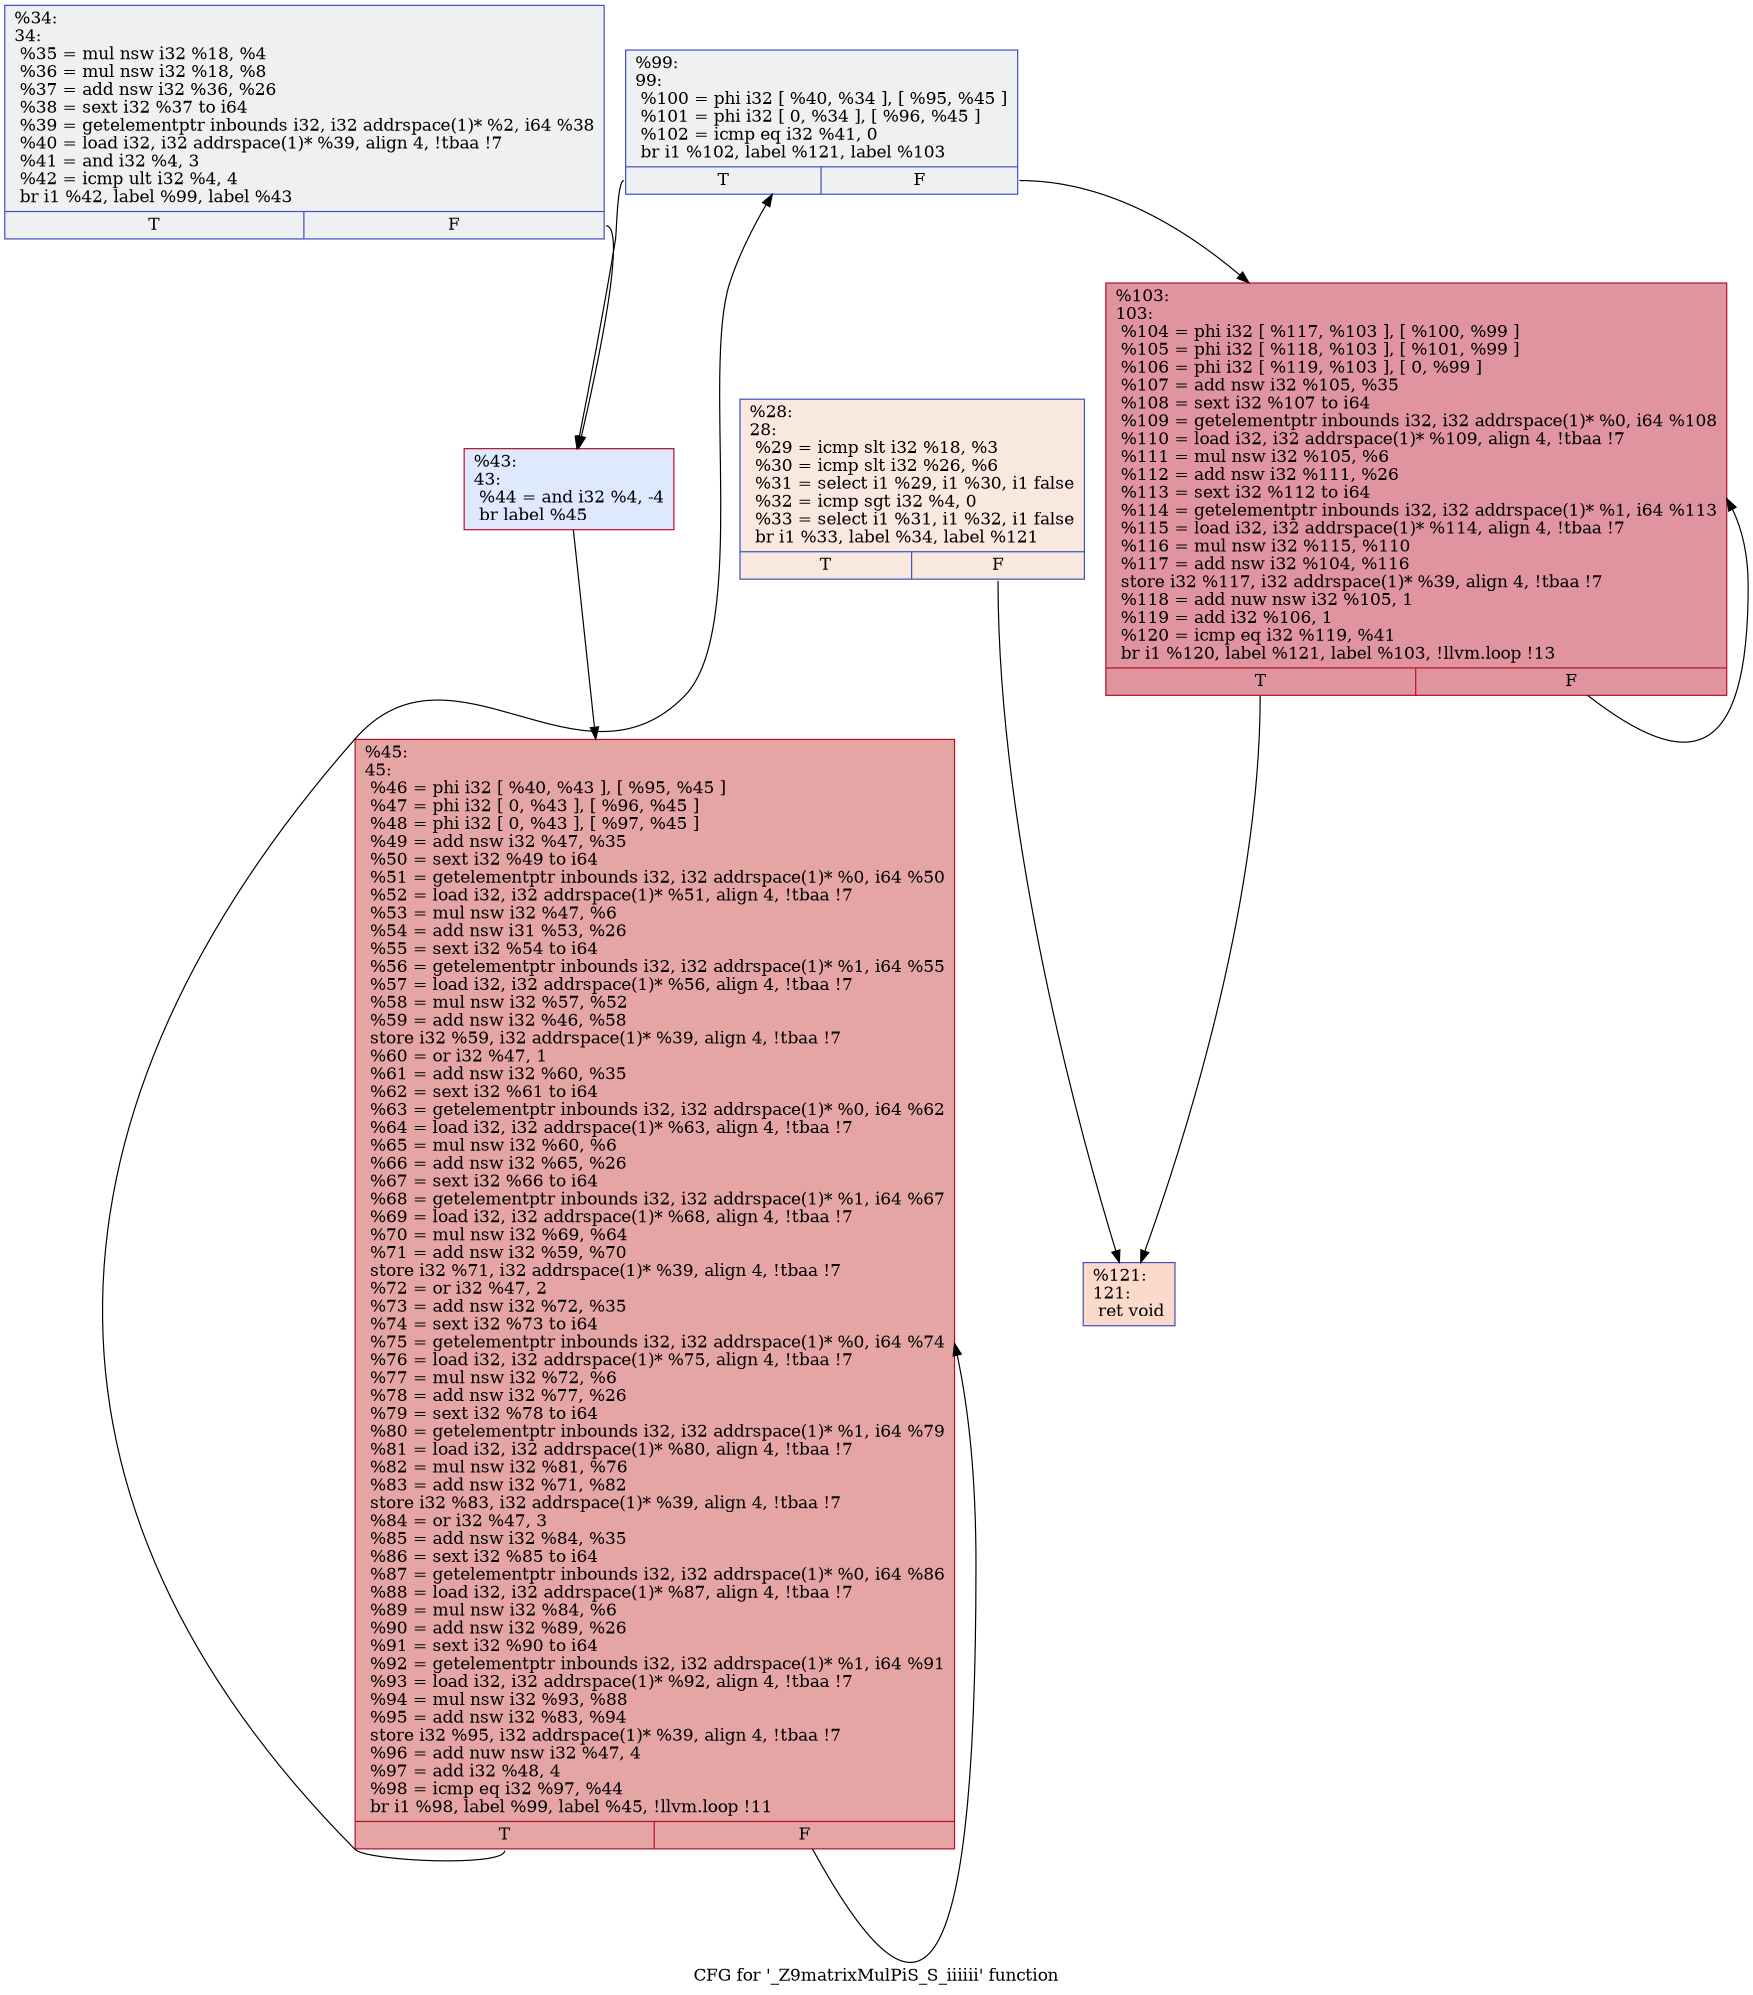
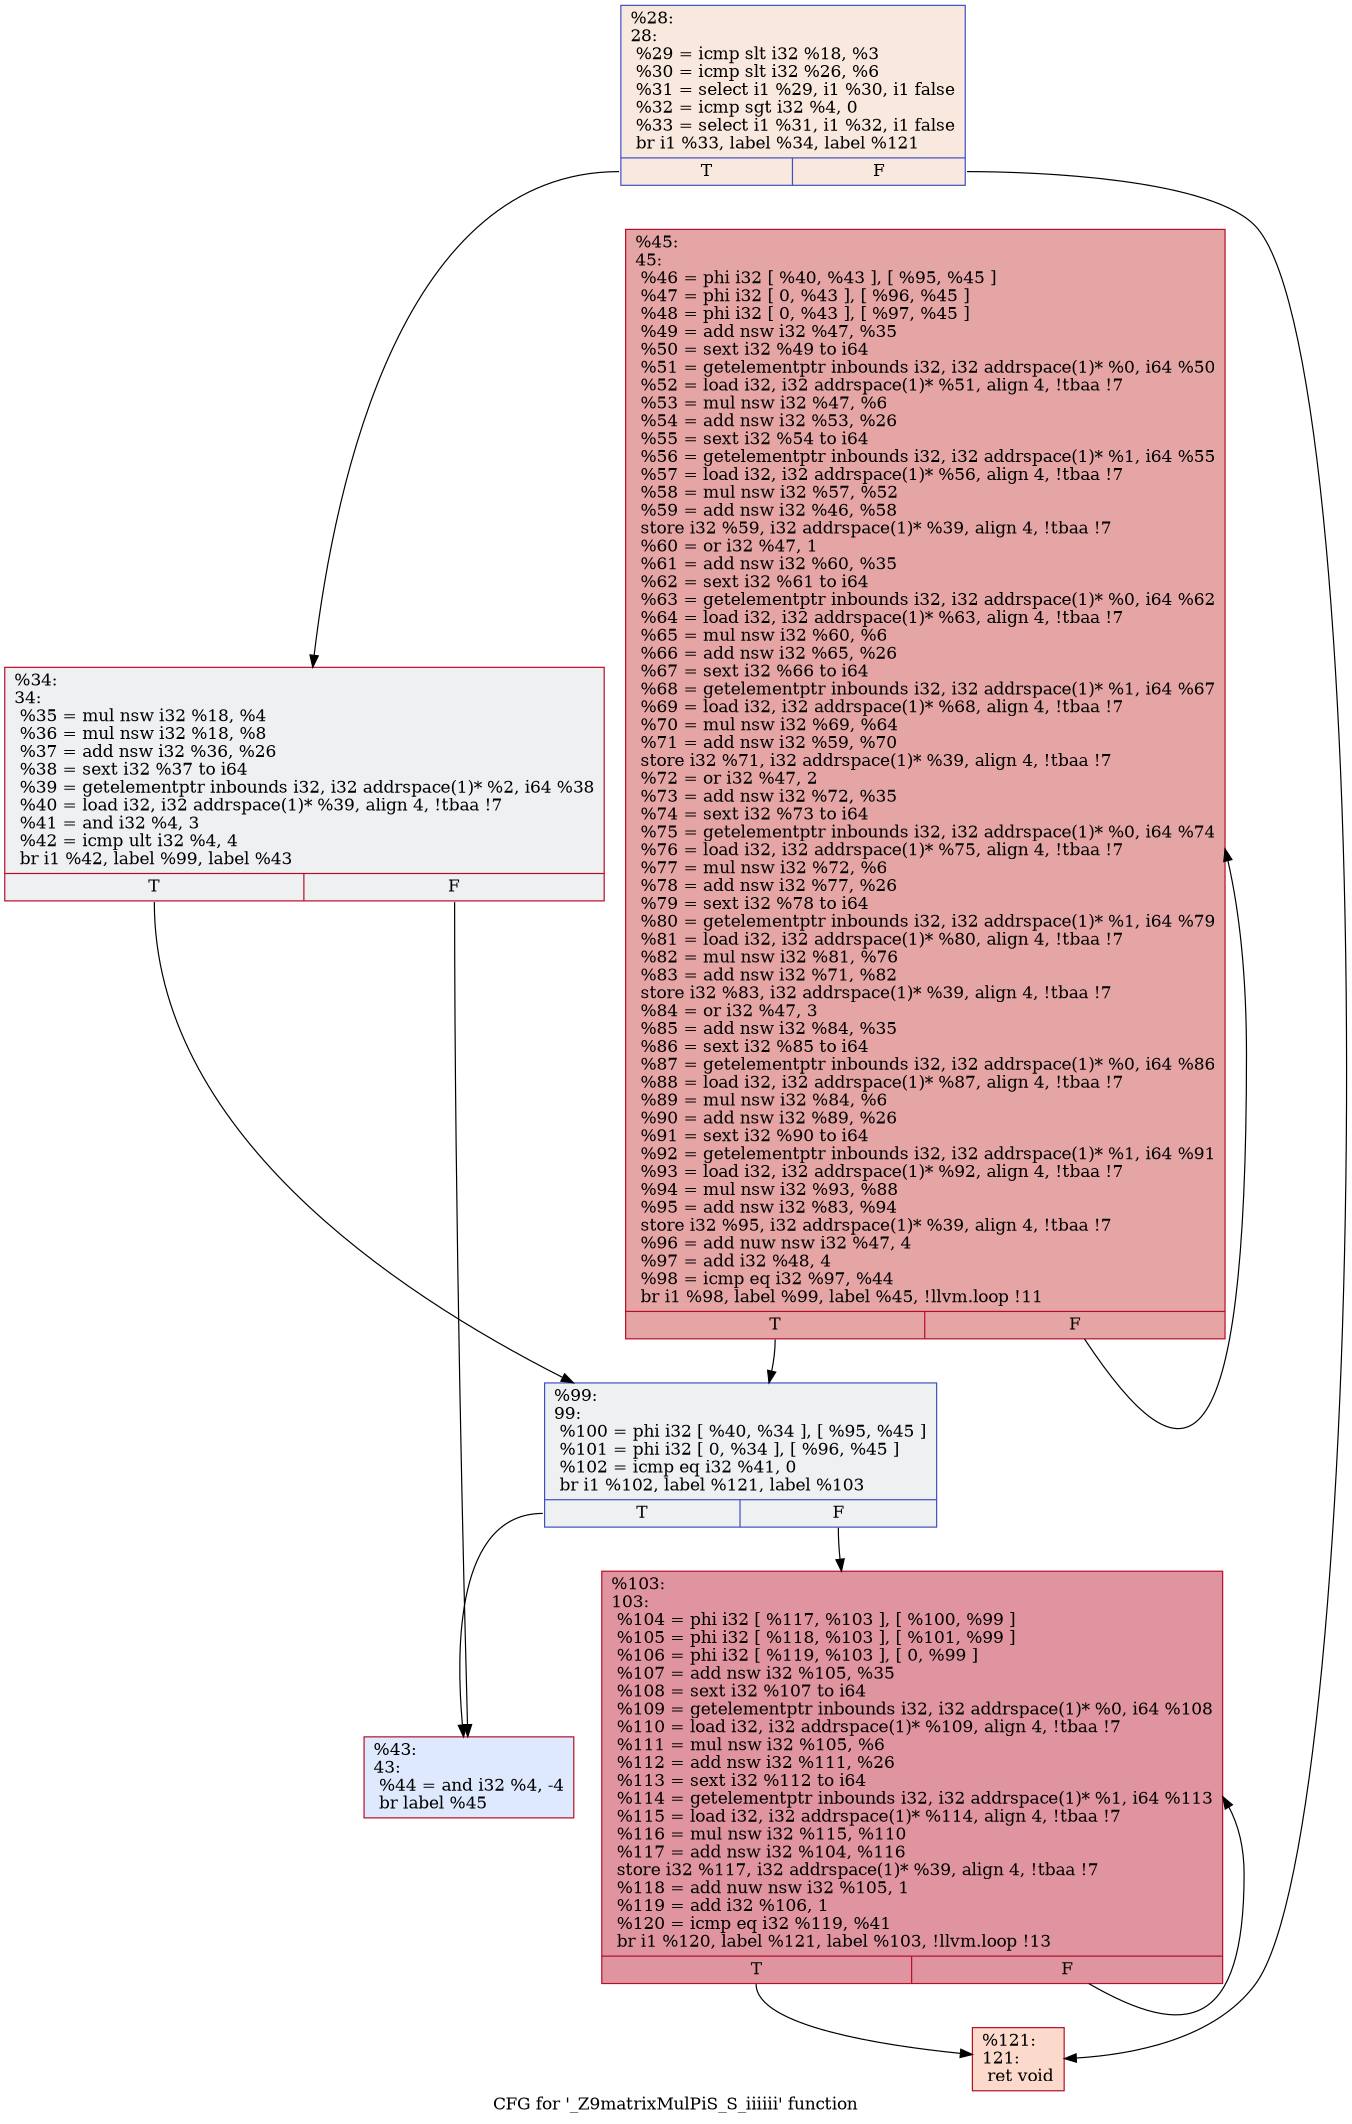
(304, 122) -> (304, 784)
none -> (390, 355)
(584, 628) -> none
(496, 931) -> (766, 421)
none -> (293, 1191)
(1129, 1294) -> (1018, 2059)
